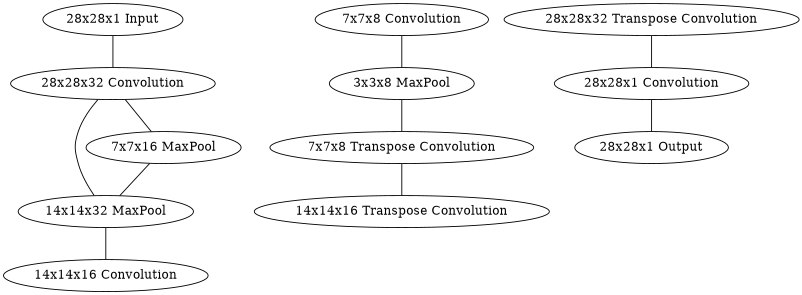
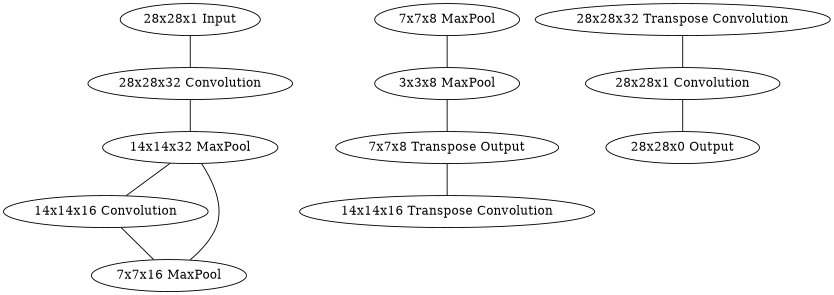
(402, 20) -> (447, 20)
(138, 116) -> (137, 244)
(402, 148) -> (447, 148)
(652, 148) -> (683, 148)
